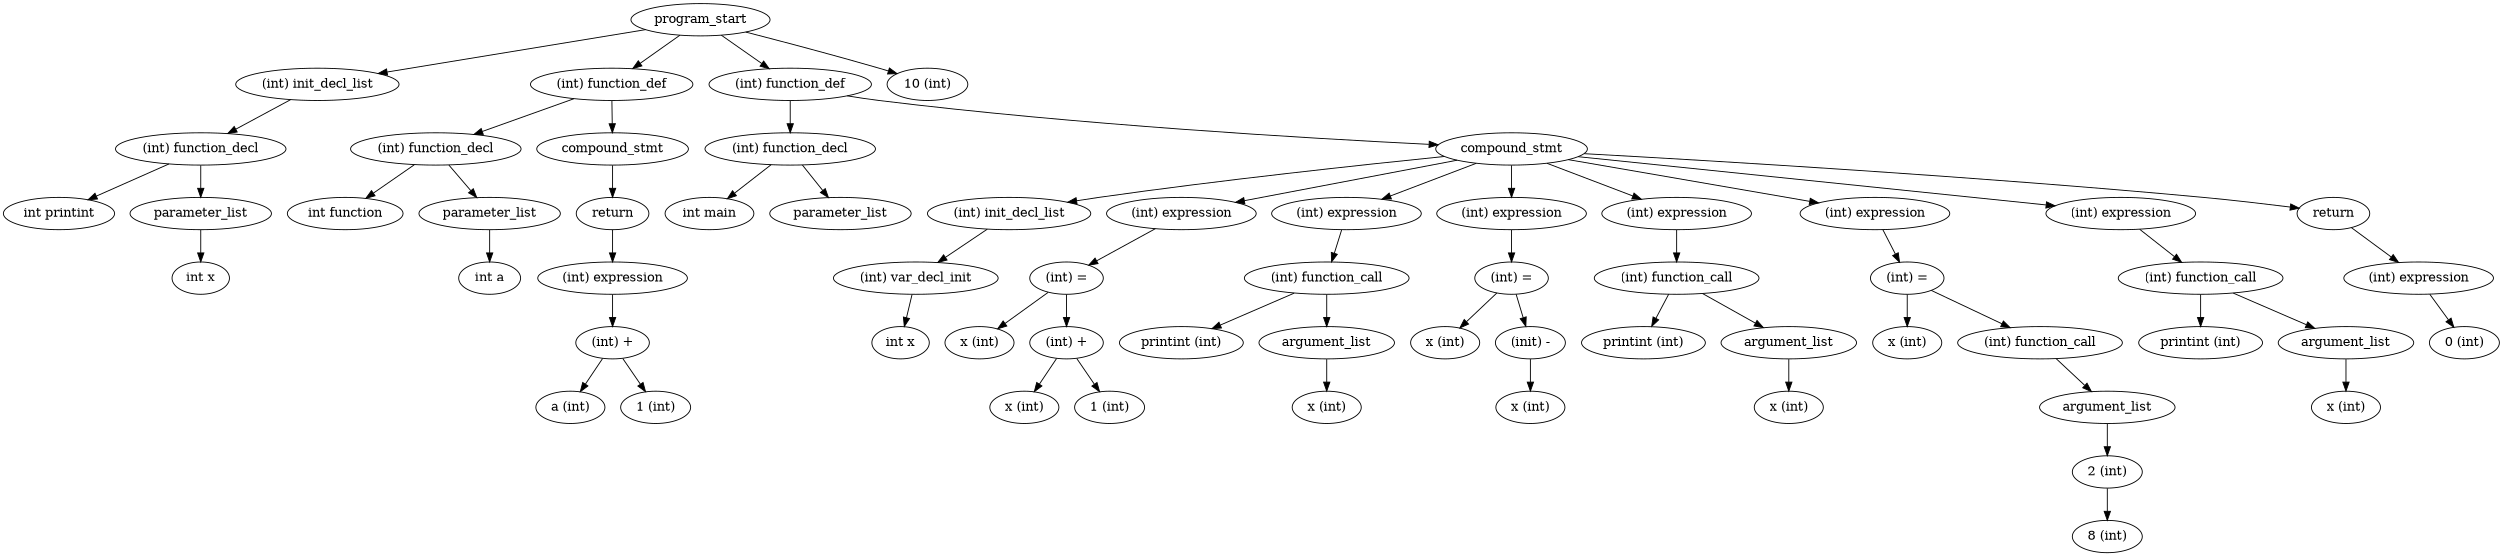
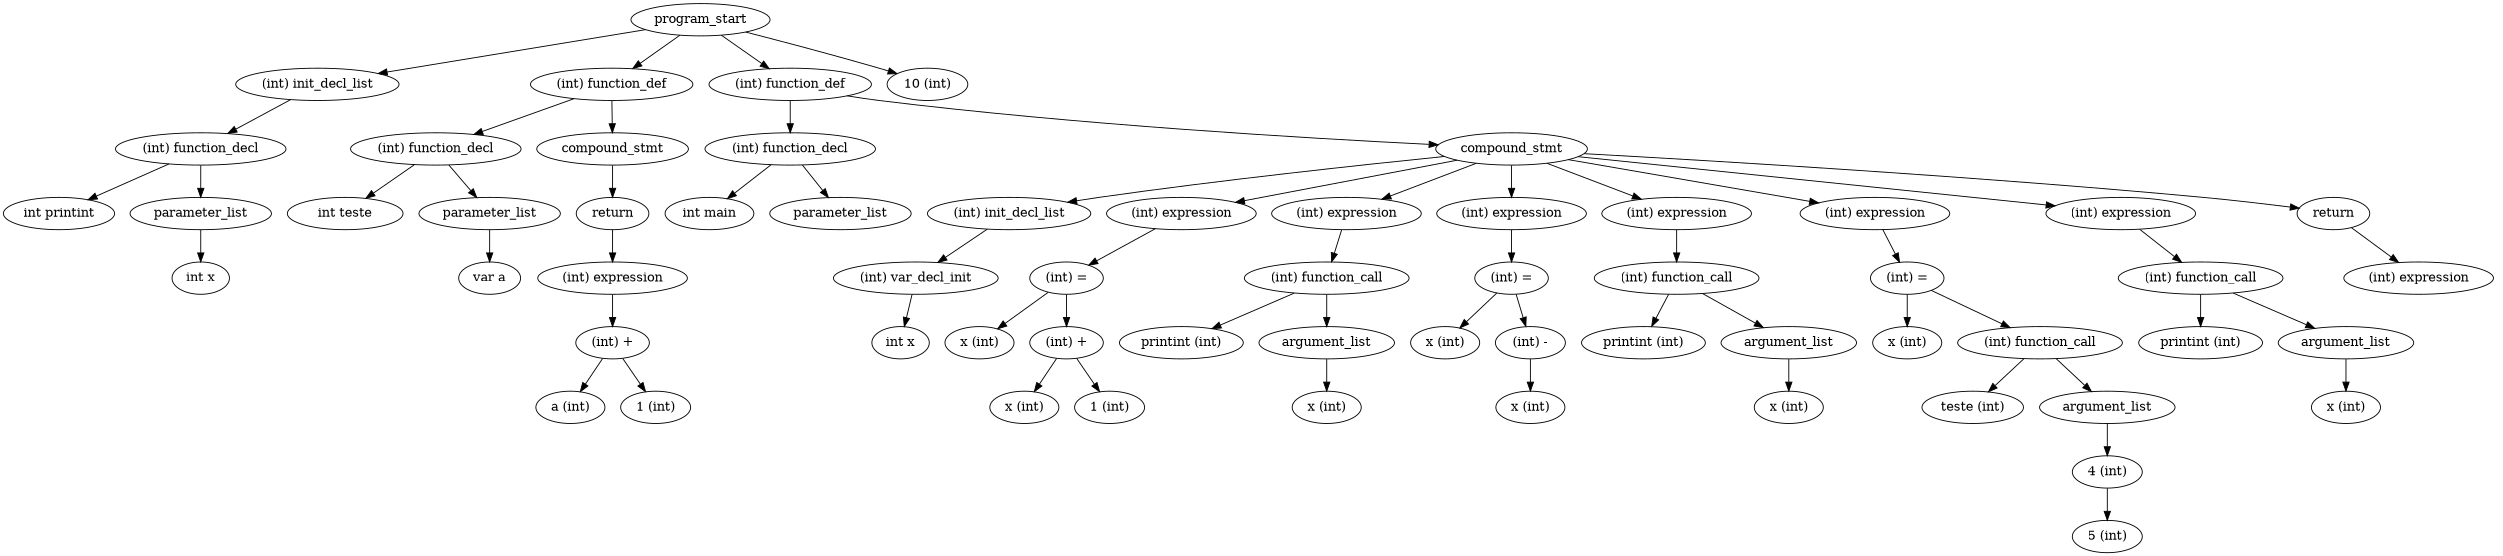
(345, 214) -> (345, 214)
(490, 278) -> (490, 278)
(1530, 343) -> (1530, 343)
(2464, 343) -> none
none -> (1973, 407)
(2107, 472) -> (2107, 472)
(2107, 537) -> (2107, 537)
